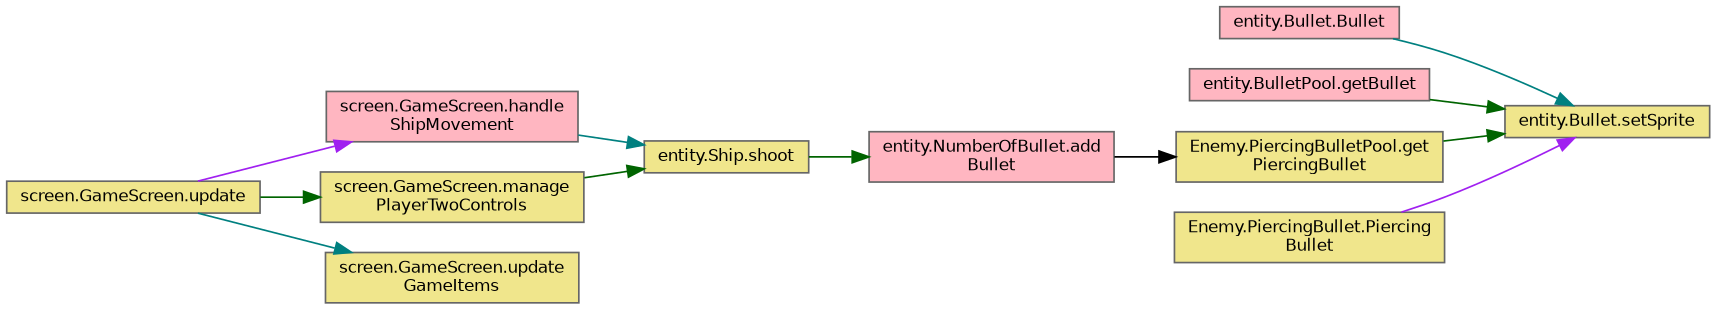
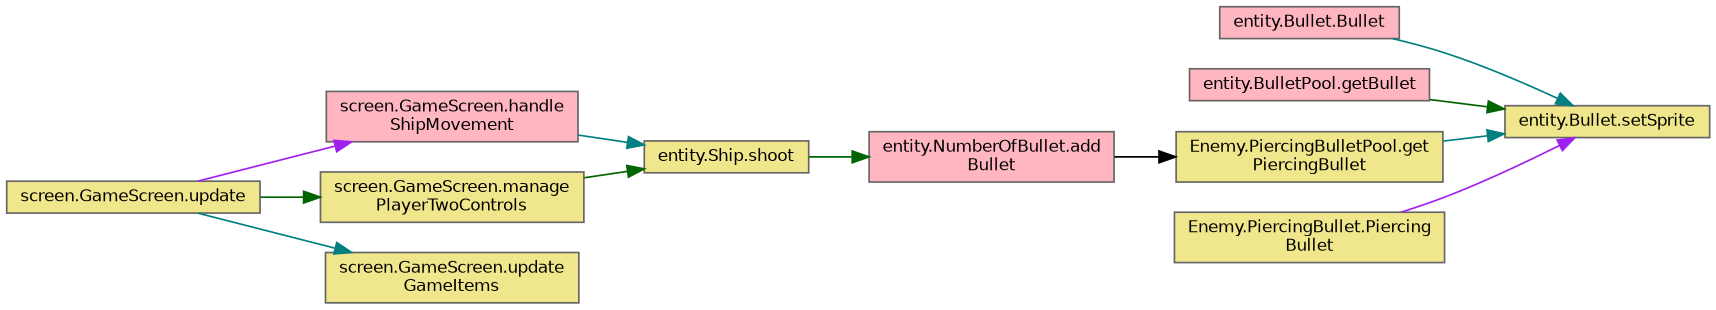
(1465, 138) -> (1465, 138)
